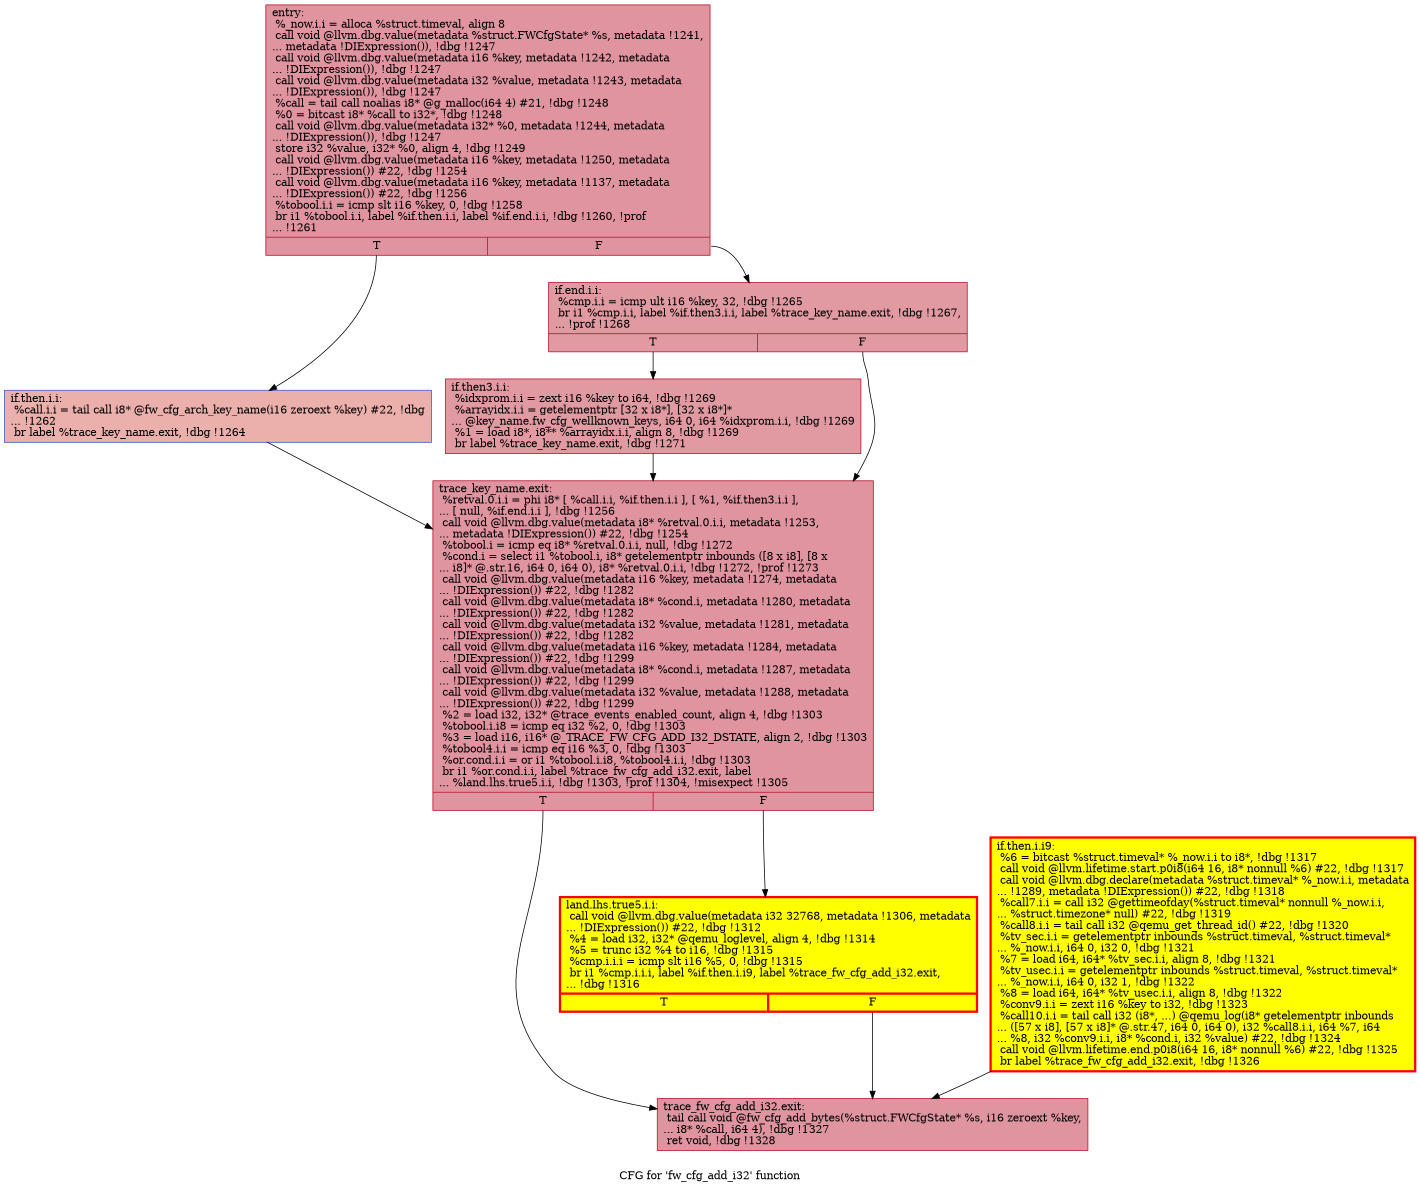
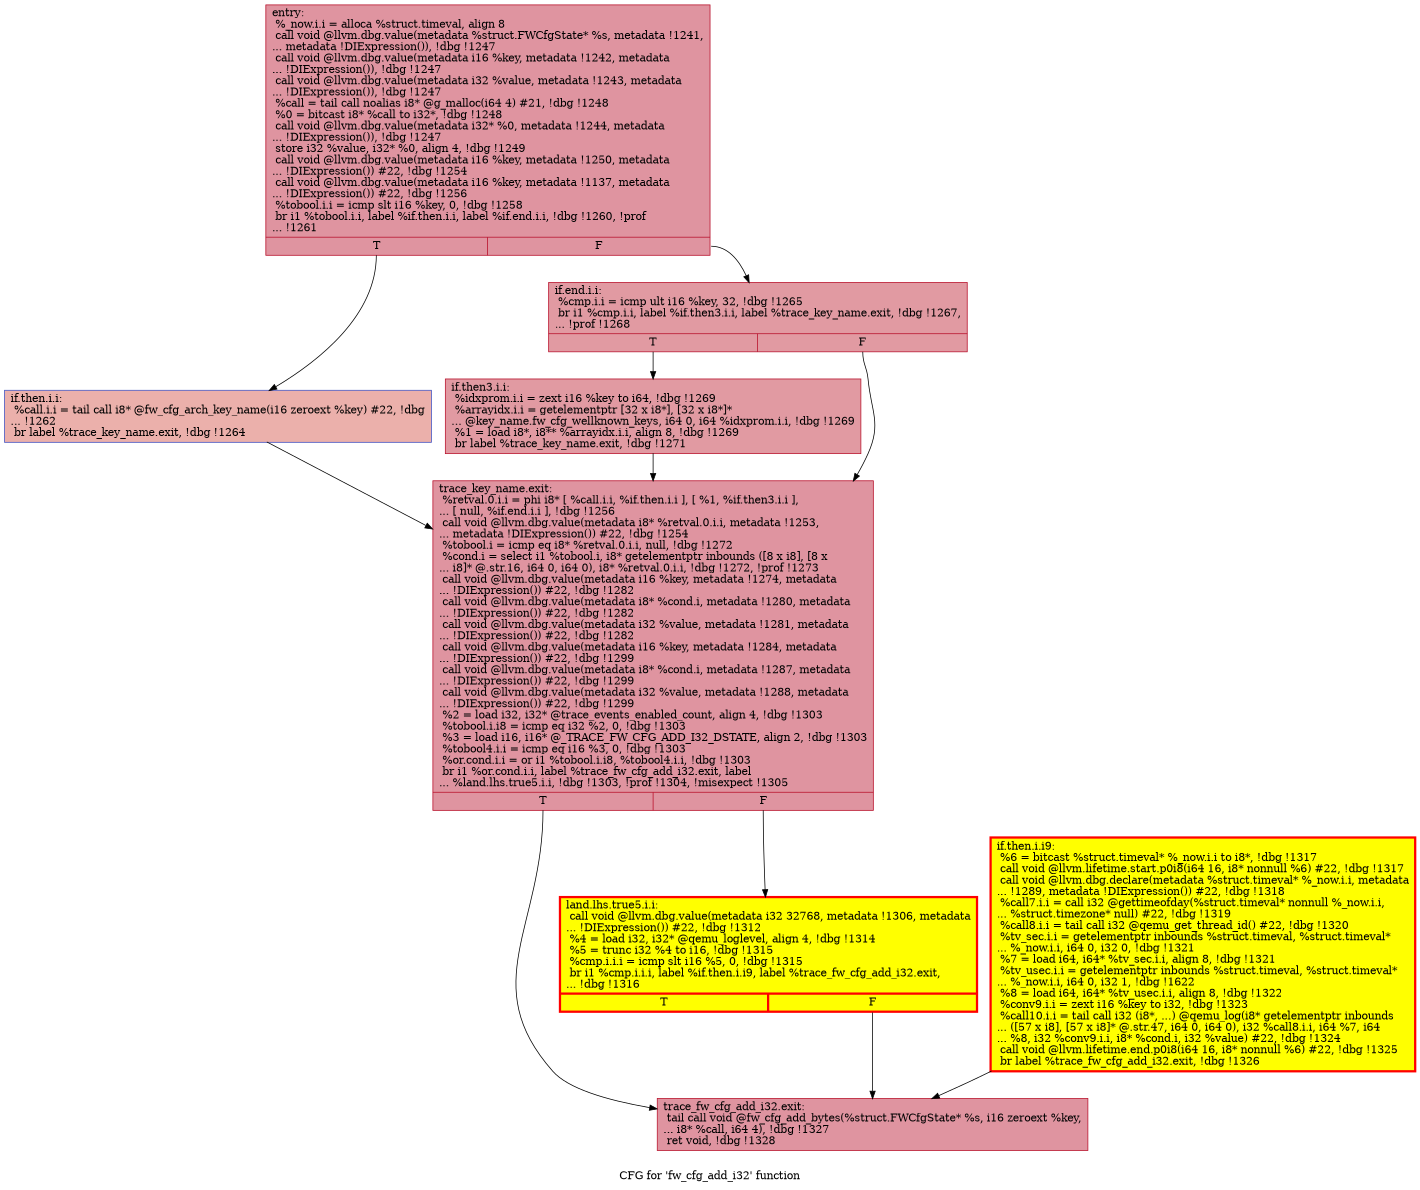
(1096, 982) -> (1096, 982)
